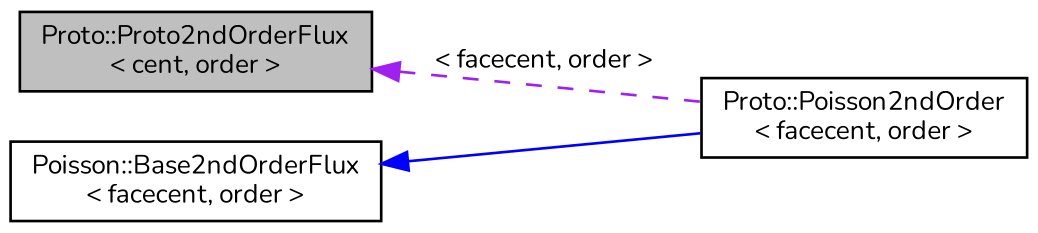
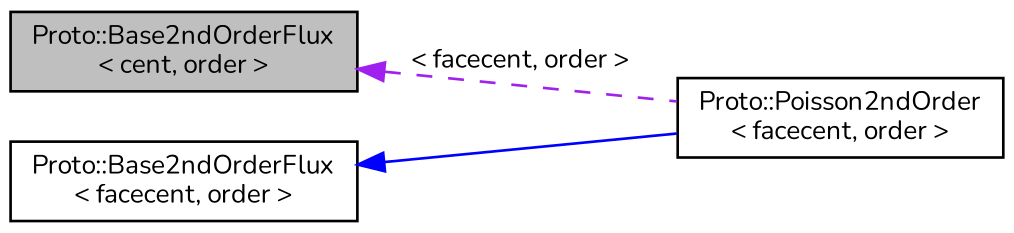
(196, 52) -> (184, 52)
(196, 181) -> (184, 181)
